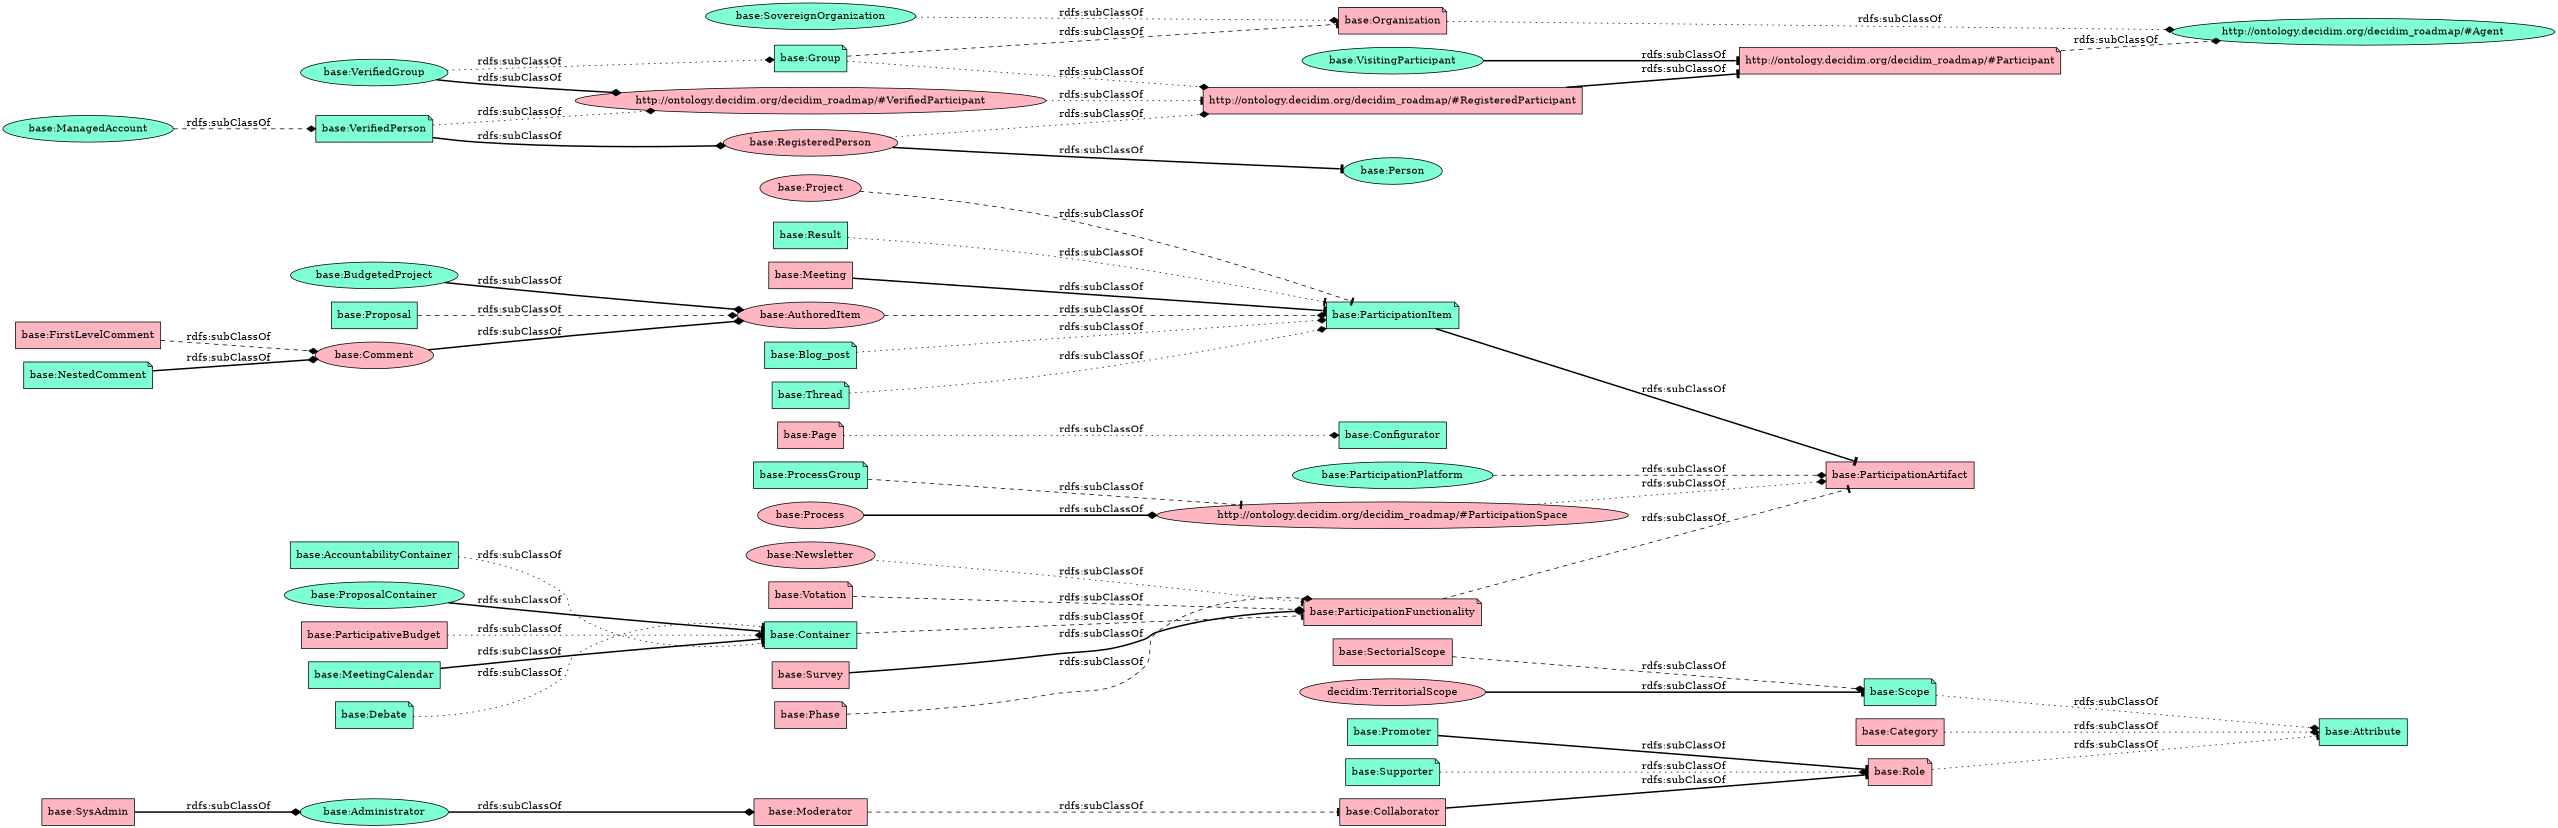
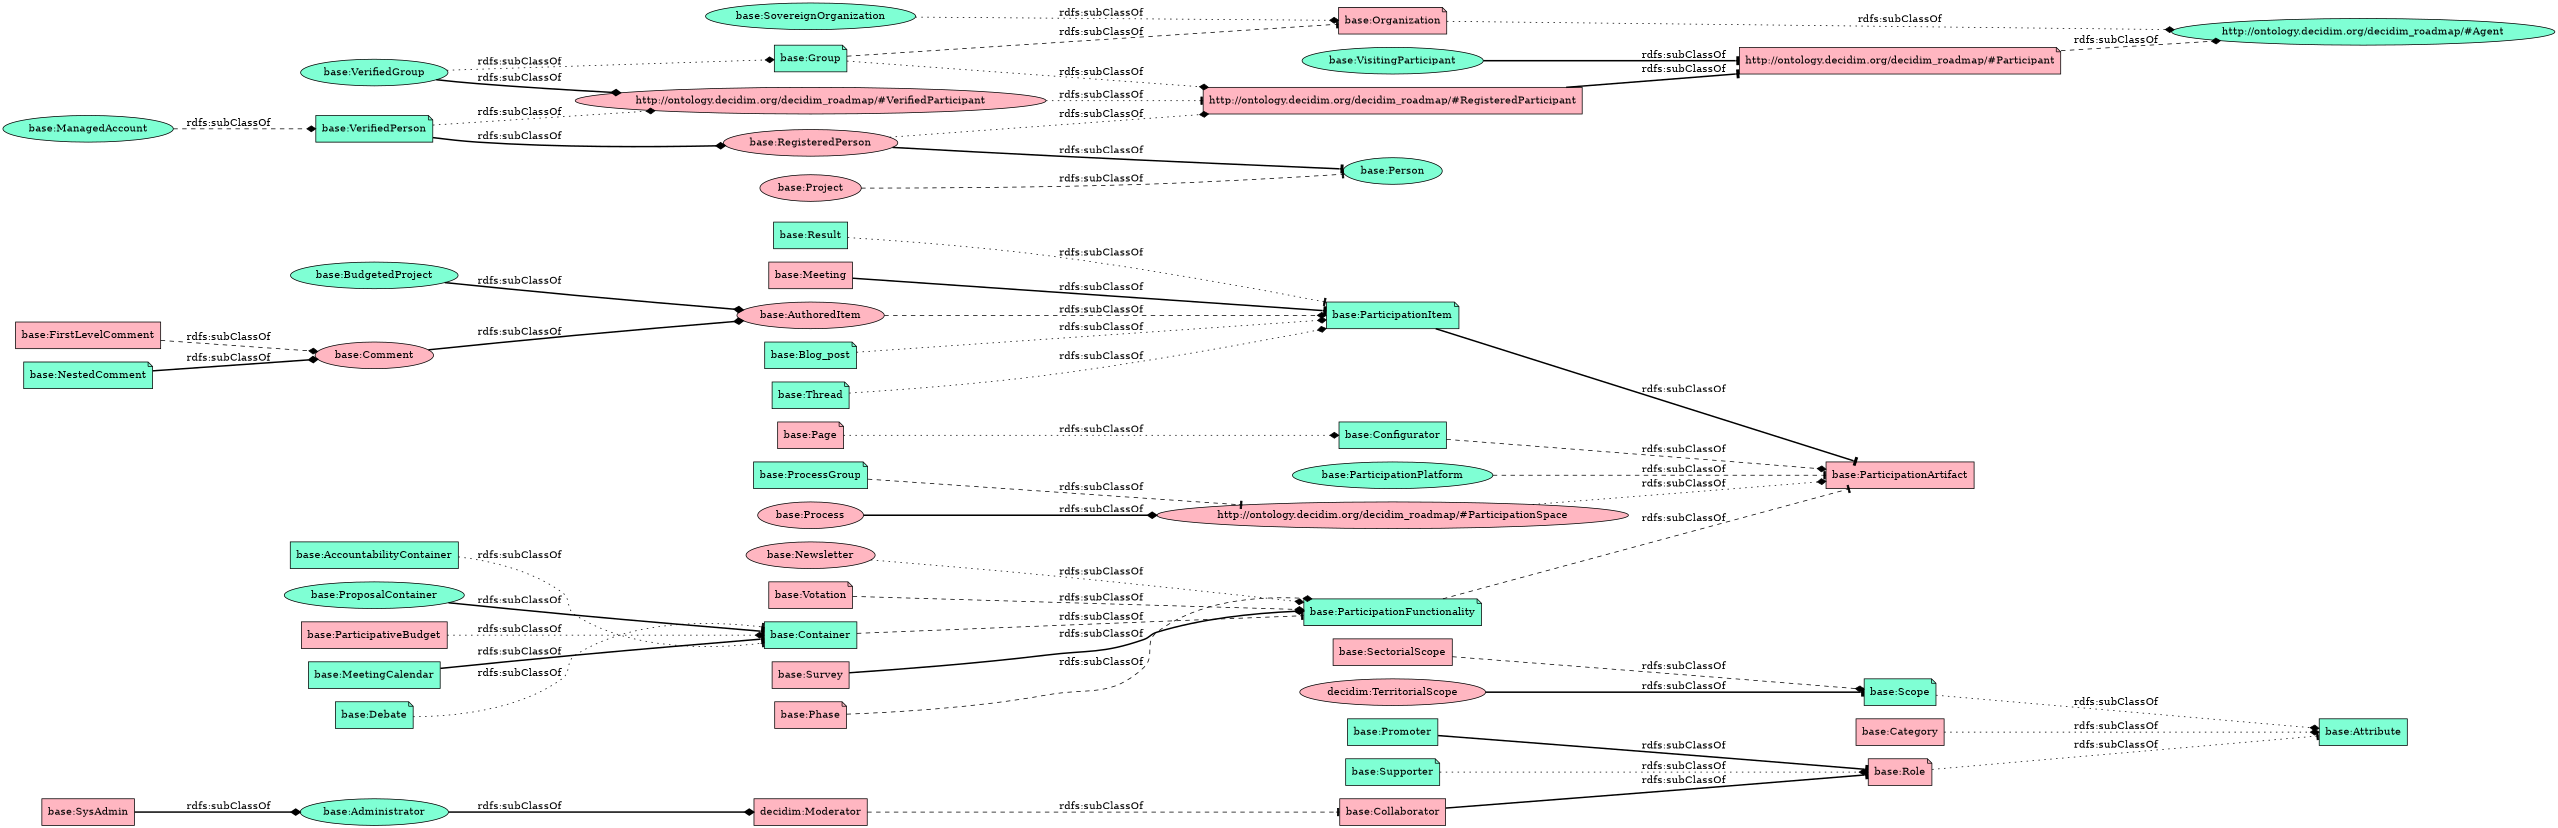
(1108, 230) -> (1101, 186)
(374, 315) -> none
none -> (1632, 454)
(1657, 475) -> (1657, 475)
(1083, 579) -> (1083, 579)
(1393, 612) -> (1393, 612)
(811, 812) -> (811, 812)
